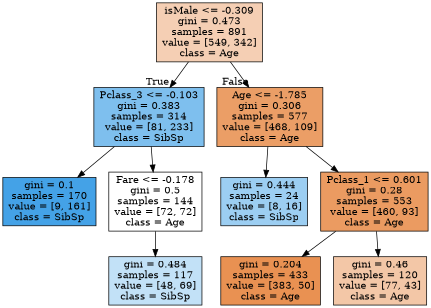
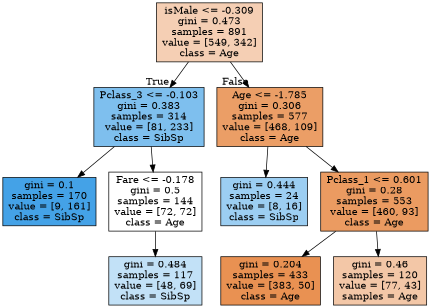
(380, 281) -> (380, 281)
